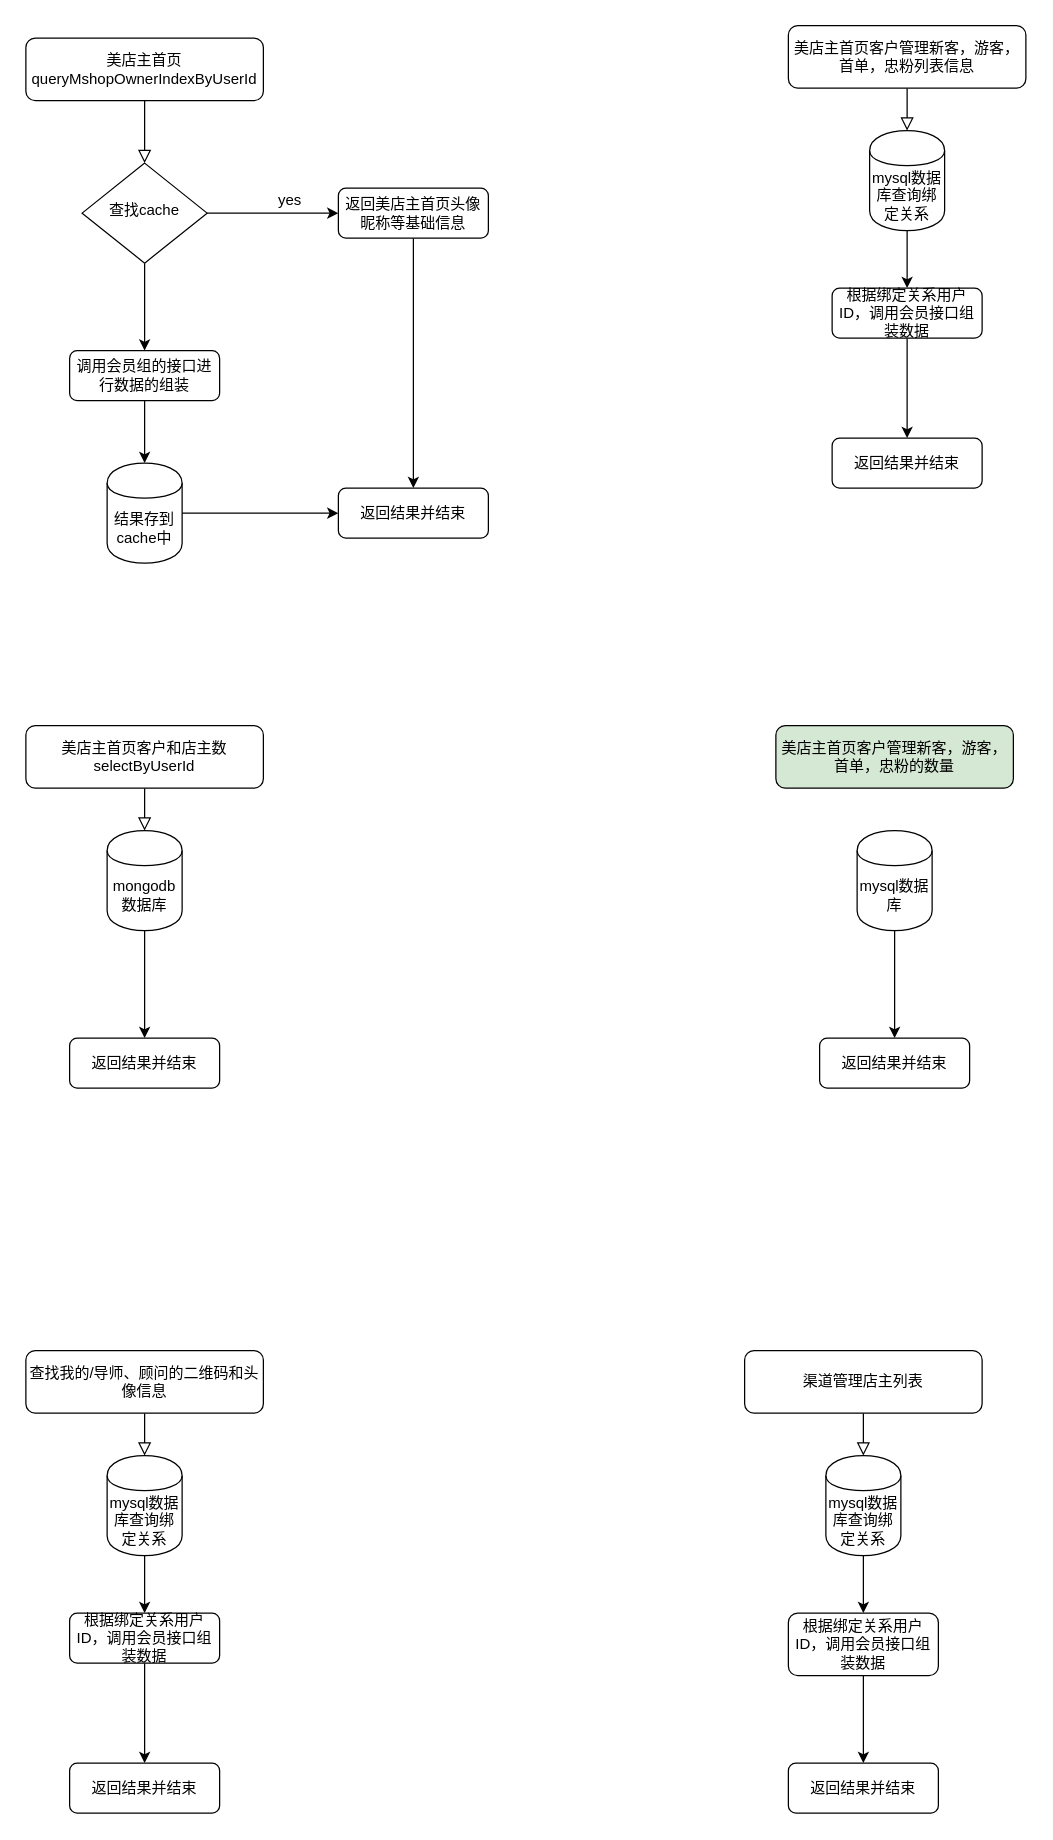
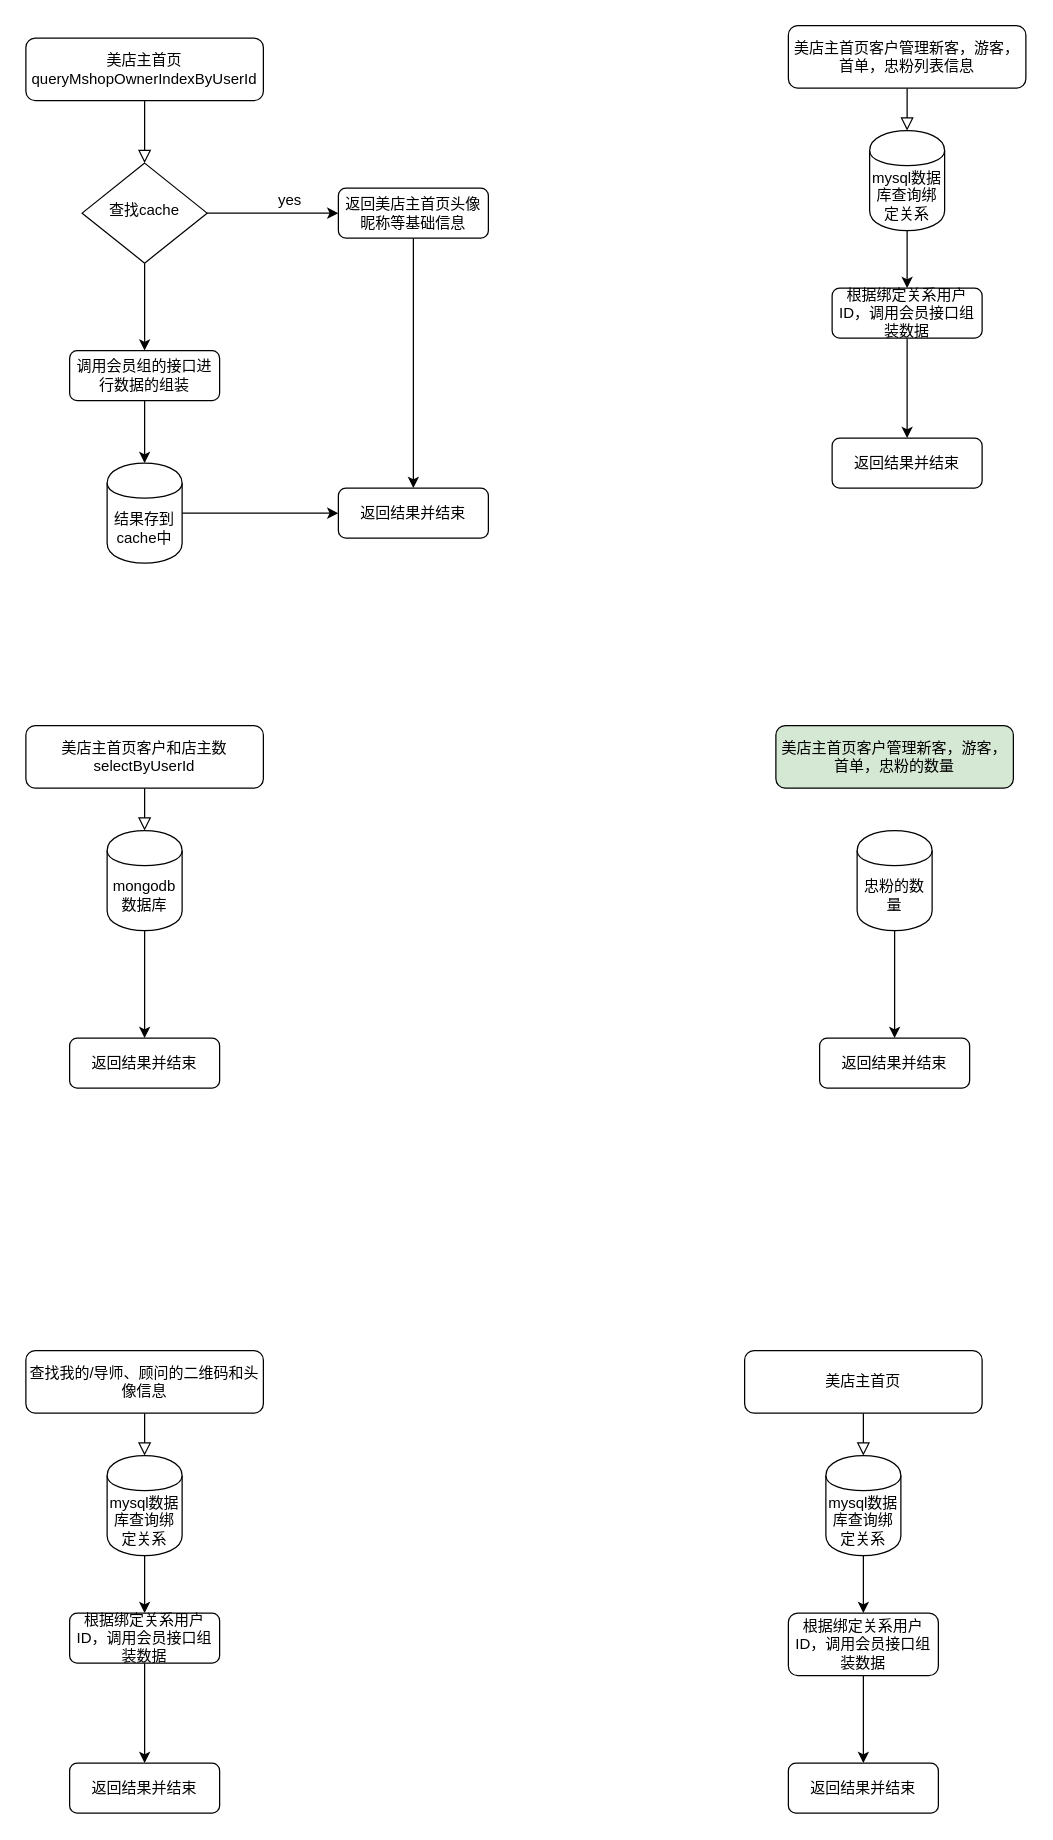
(894, 896) -> (894, 896)
(863, 1382) -> (863, 1382)
